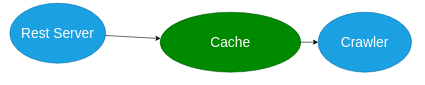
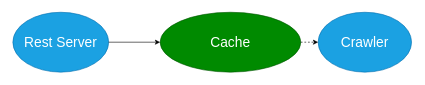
(57, 33) -> (60, 42)
(307, 42) -> (307, 42)
